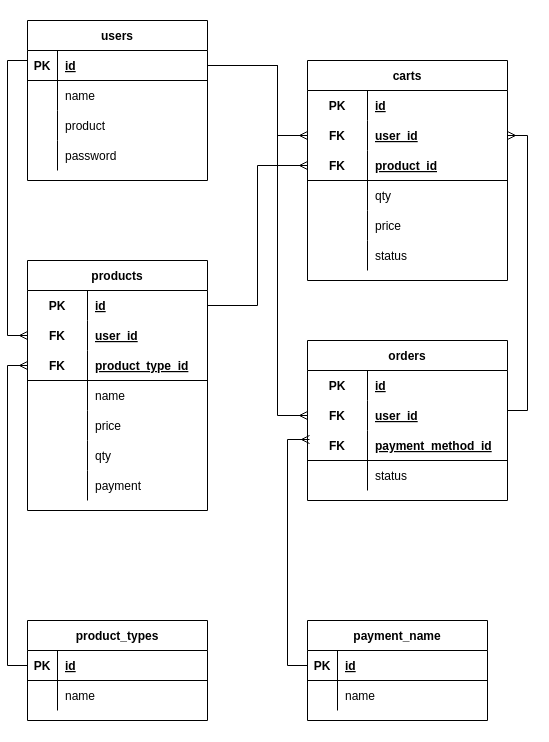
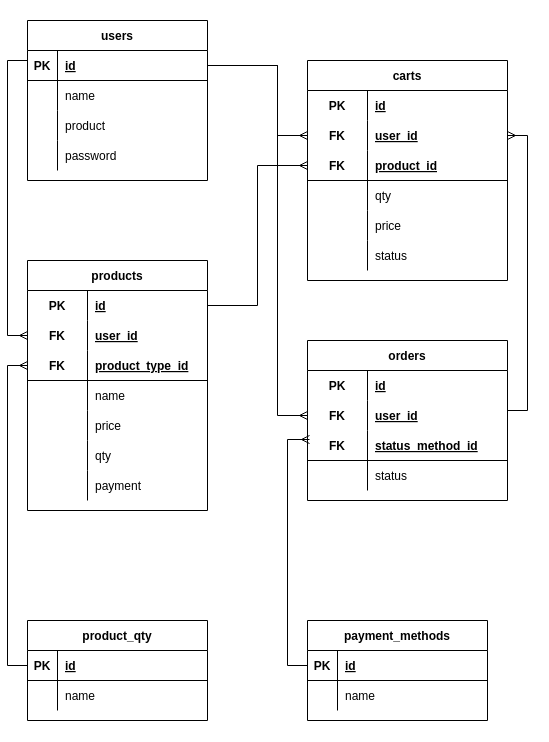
(431, 446) -> (427, 446)
(117, 636) -> (117, 636)
(397, 636) -> (397, 636)
